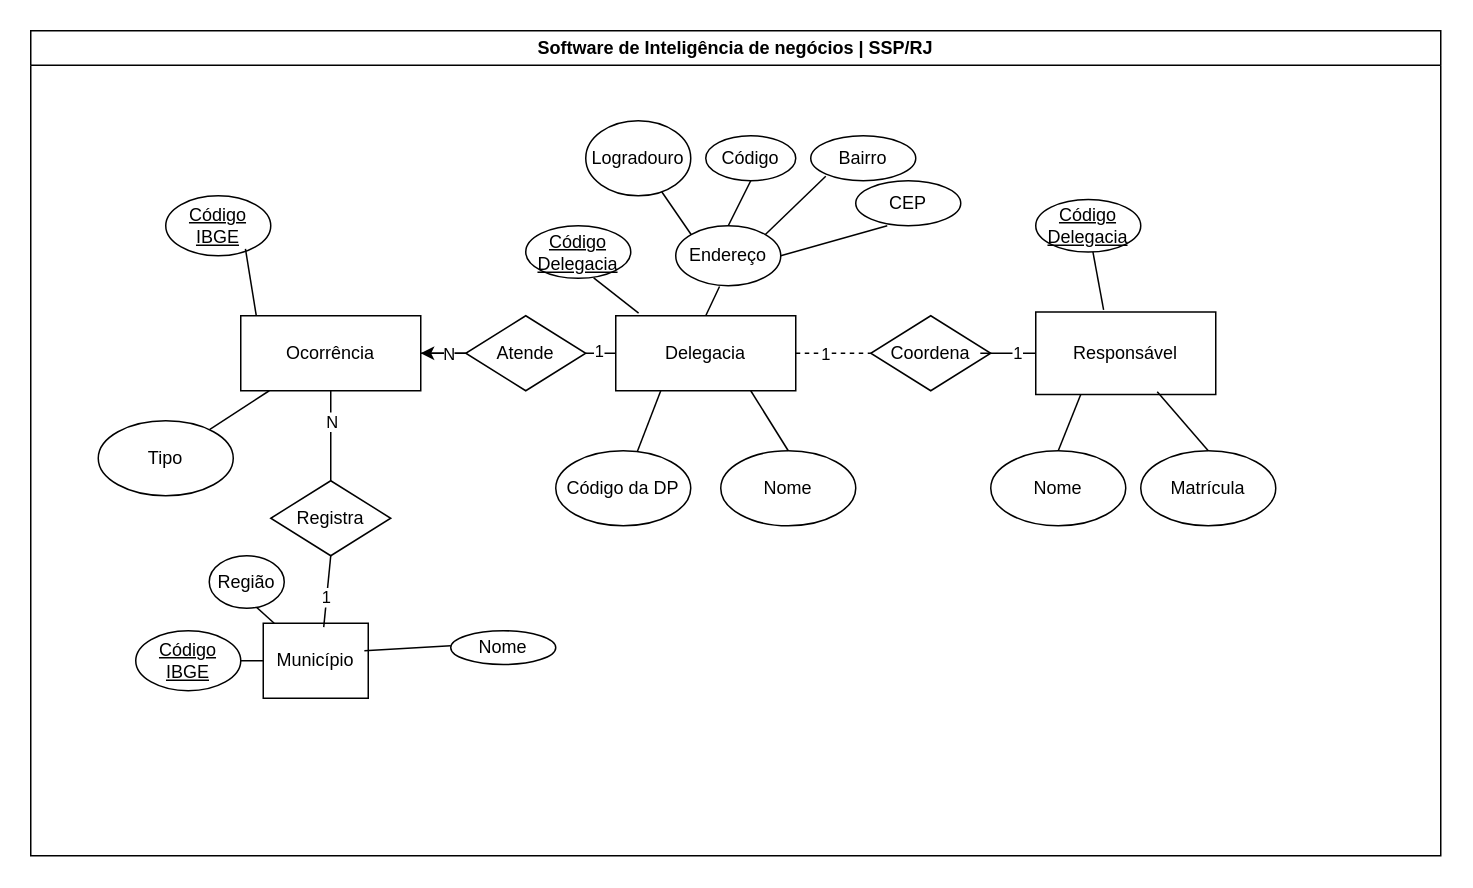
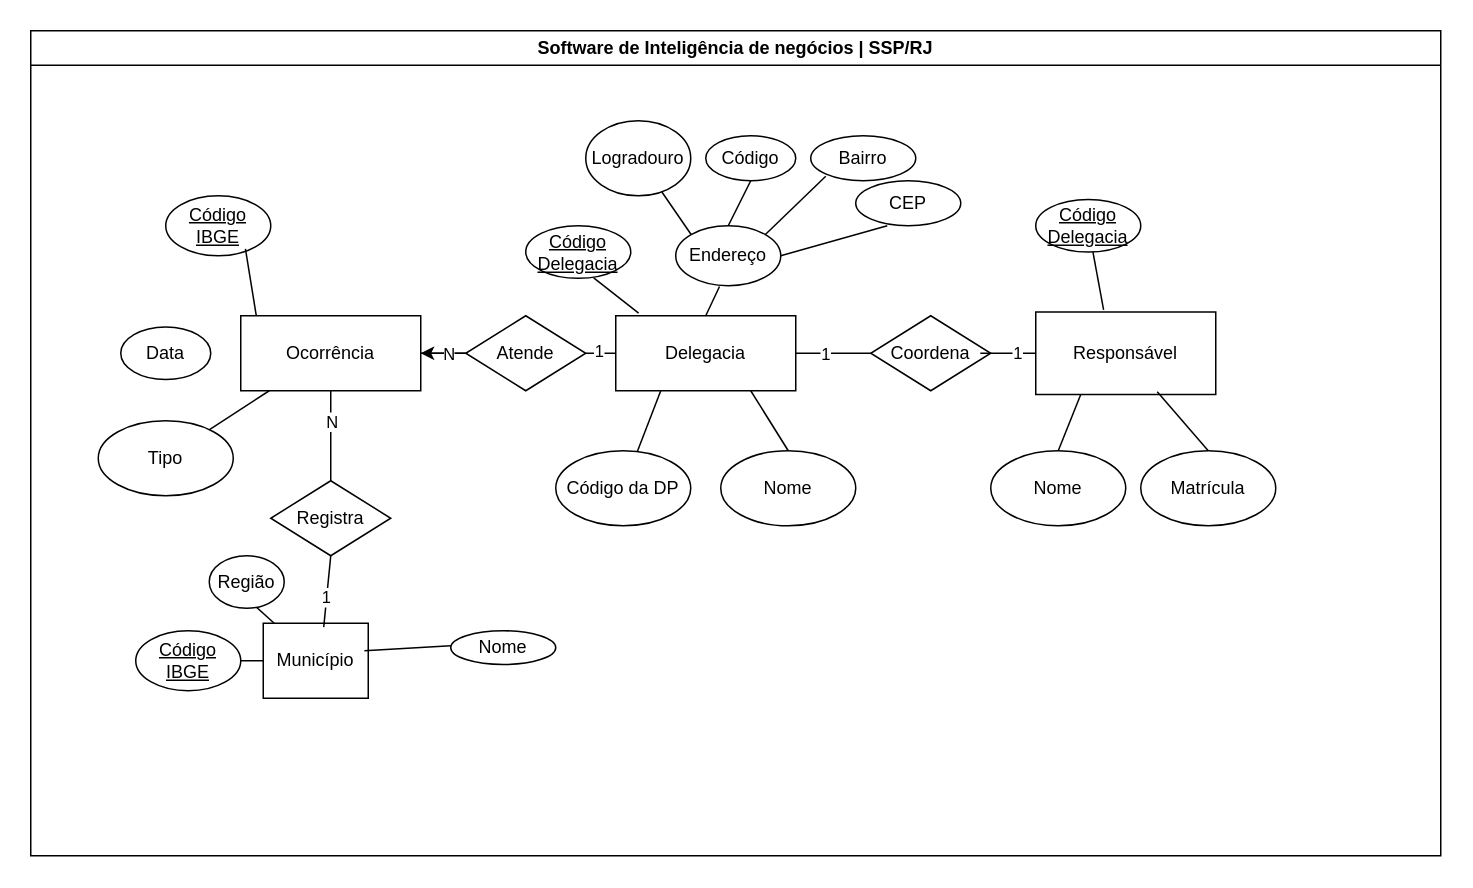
none -> (166, 353)
(849, 353) -> (849, 353)
